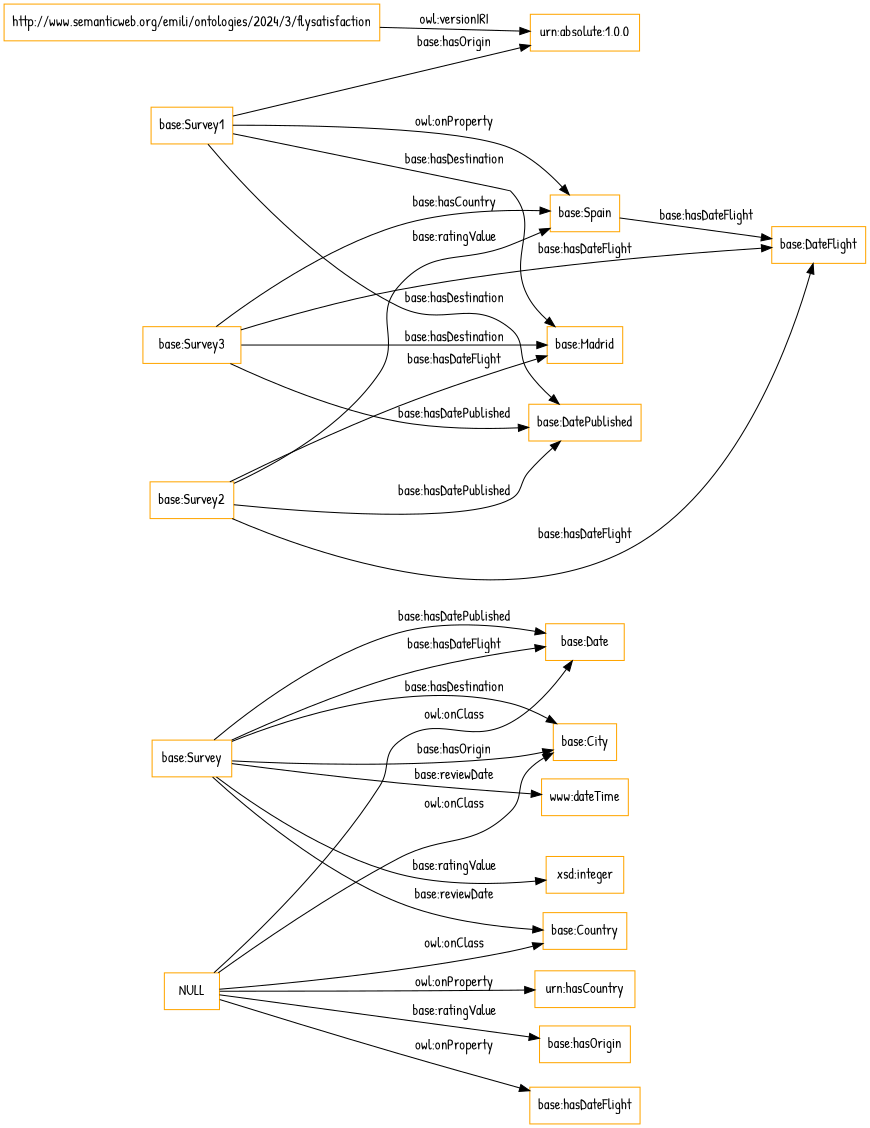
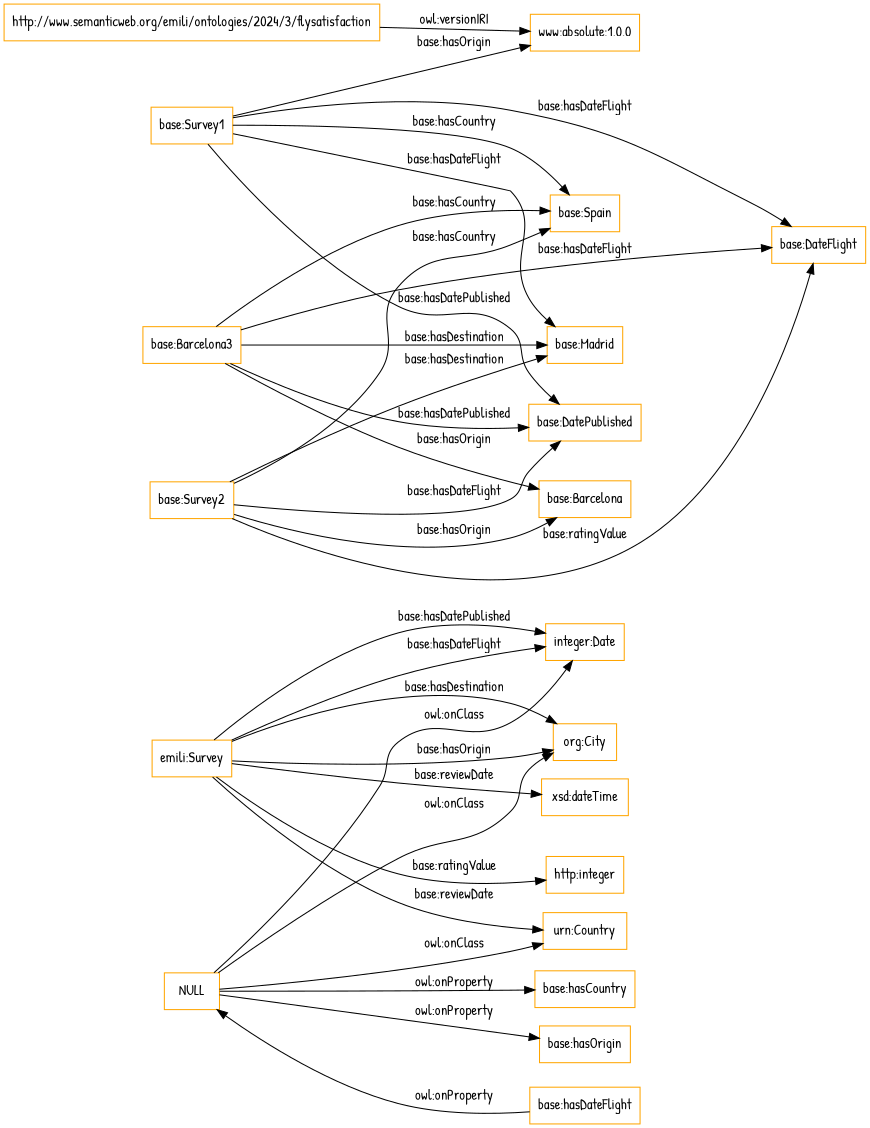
(585, 33) -> (585, 33)
(454, 122) -> (454, 122)
(454, 160) -> (454, 160)
(690, 228) -> (519, 112)
(454, 237) -> (454, 237)
(454, 299) -> (454, 299)
(192, 345) -> (192, 345)
(454, 360) -> (454, 360)
(454, 492) -> (454, 492)
none -> (585, 499)
(585, 534) -> (585, 534)
(585, 642) -> (585, 642)
(585, 742) -> (585, 742)
(192, 758) -> (192, 758)
(585, 797) -> (585, 797)
(585, 875) -> (585, 875)
(585, 931) -> (585, 931)
(585, 989) -> (585, 989)
(454, 1011) -> (454, 1011)
(369, 1045) -> (369, 1094)
